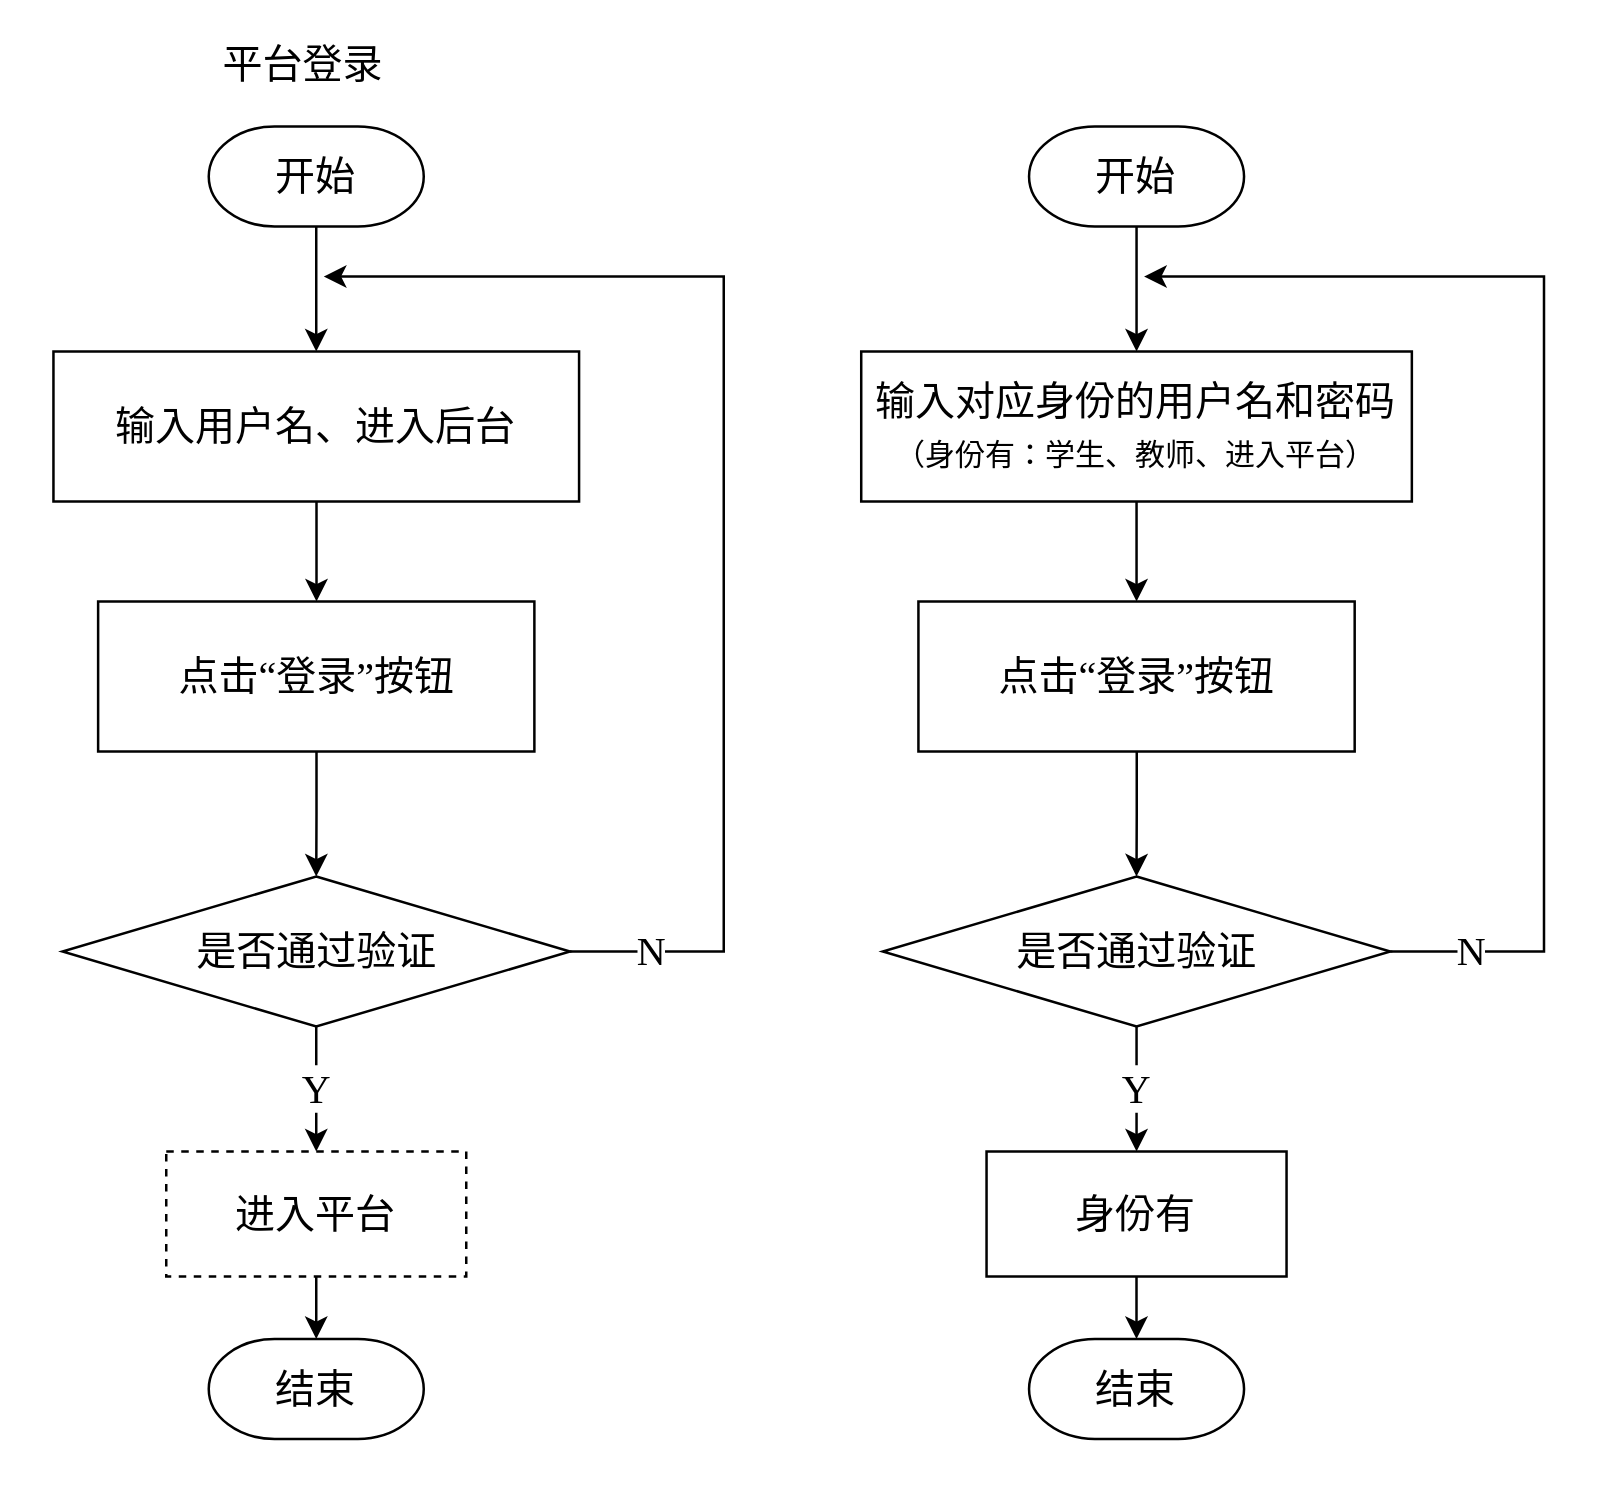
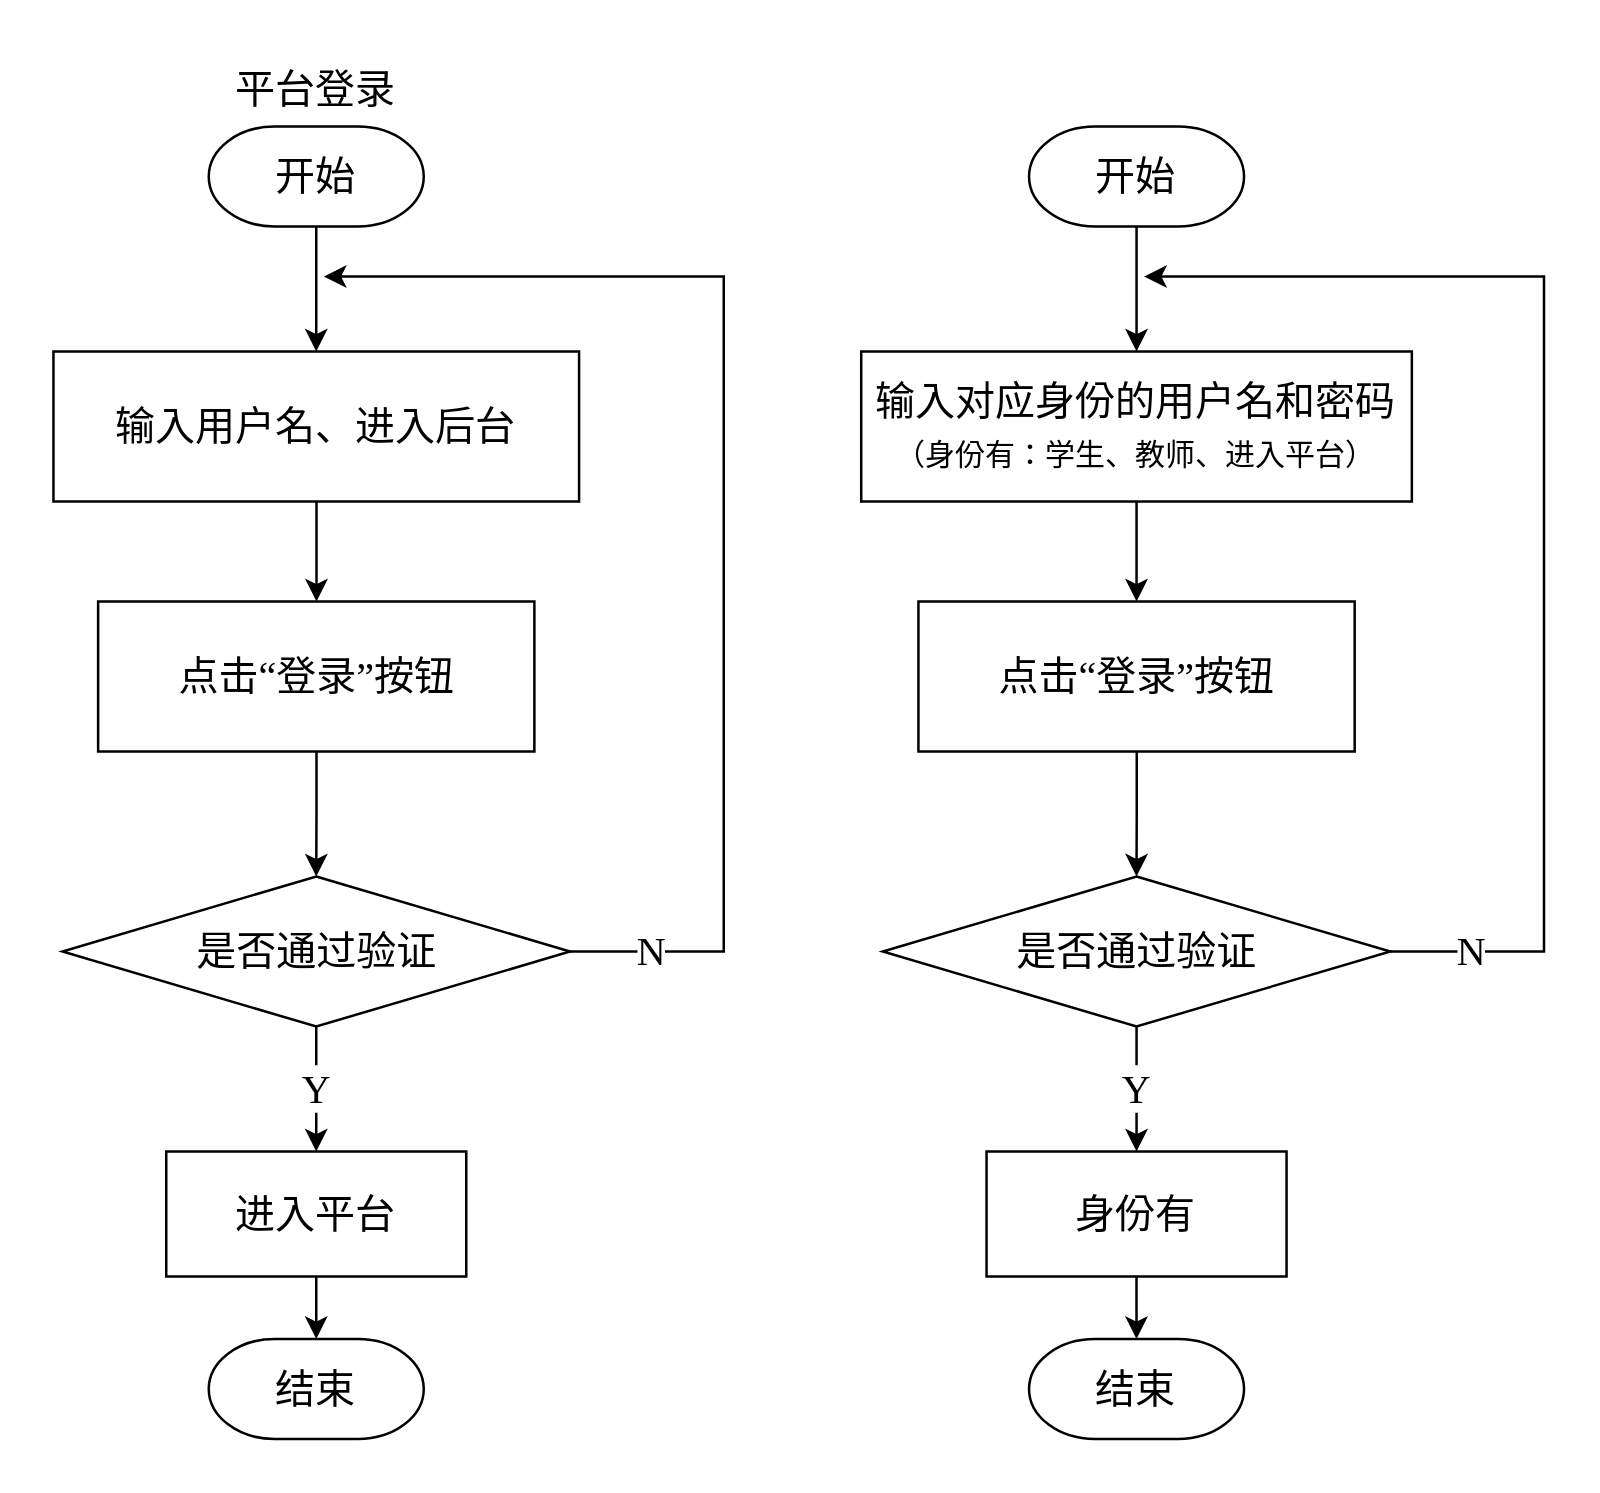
(304, 64) -> (316, 89)
(316, 1214) -> (316, 1214)
